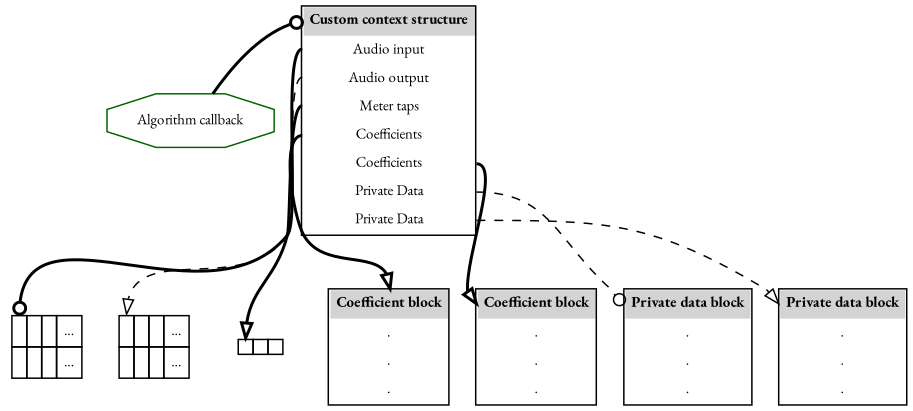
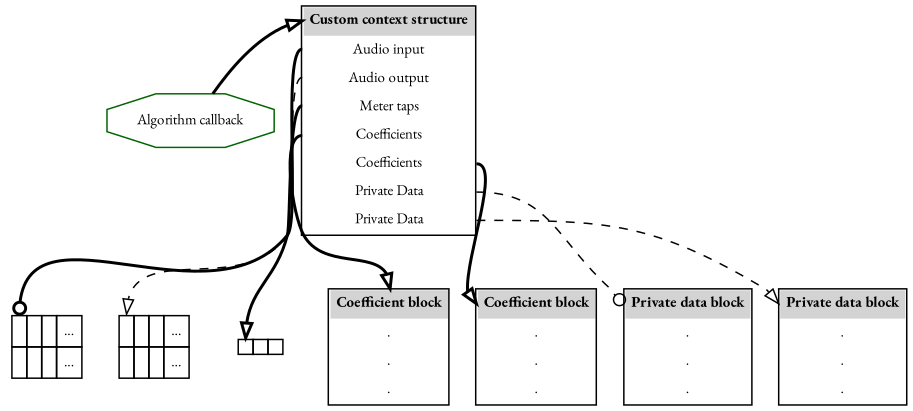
(247, 53) -> (246, 54)
